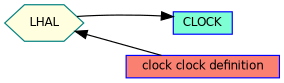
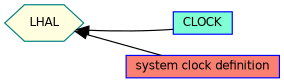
(119, 15) -> (131, 31)
(203, 67) -> (203, 67)
